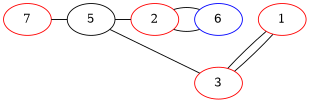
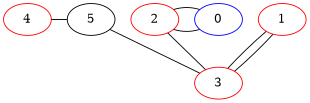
(27, 19) -> (27, 19)
(123, 19) -> (187, 51)
(219, 19) -> (219, 19)
